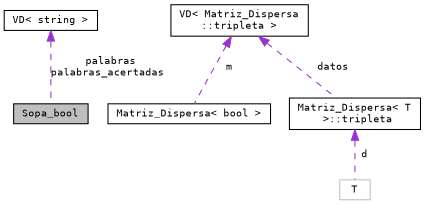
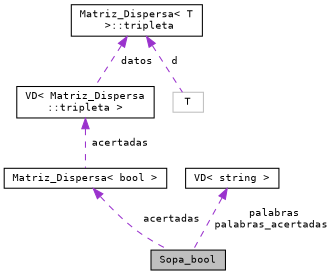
(226, 67) -> (117, 143)
(302, 71) -> (108, 66)
none -> (132, 227)
